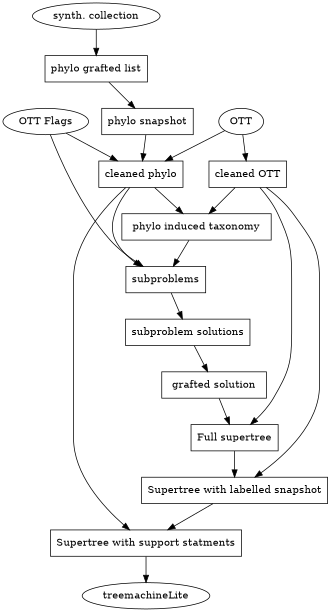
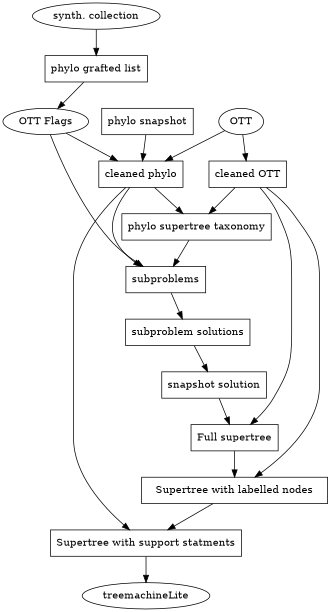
(119, 93) -> (73, 93)
(197, 227) -> (197, 227)
(214, 385) -> (214, 385)
(235, 490) -> (235, 490)
